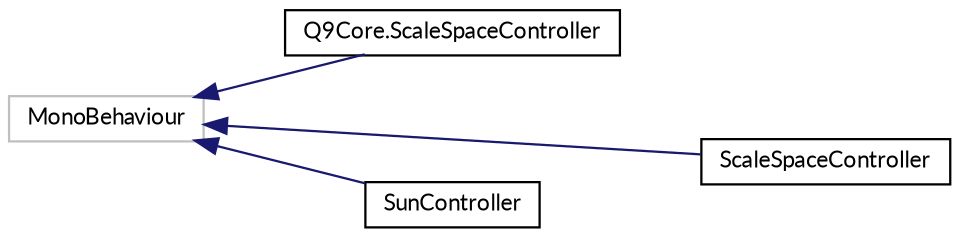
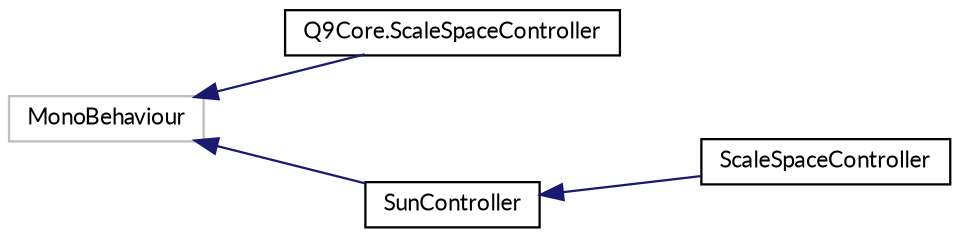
(464, 140) -> (632, 184)
